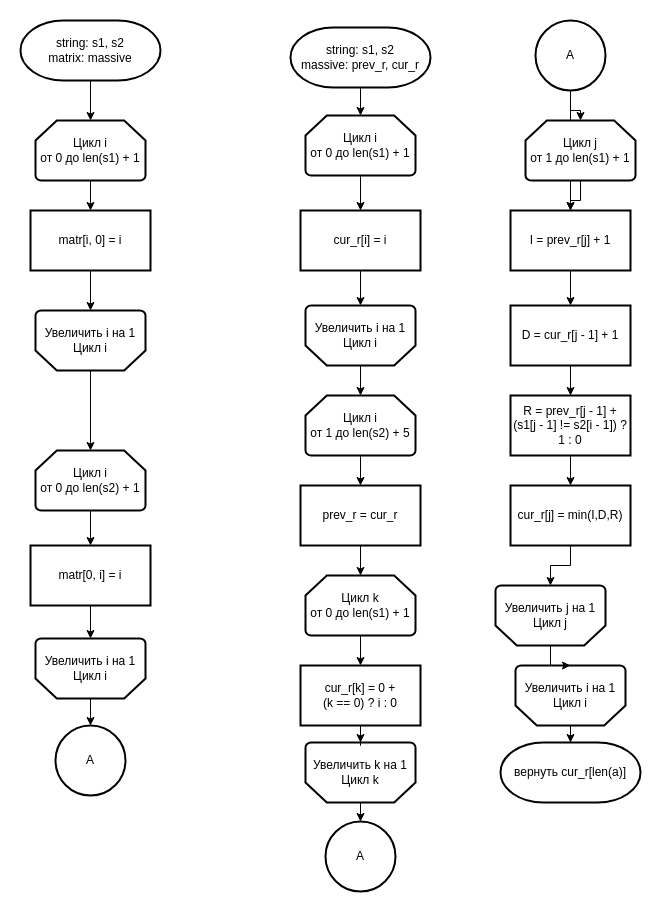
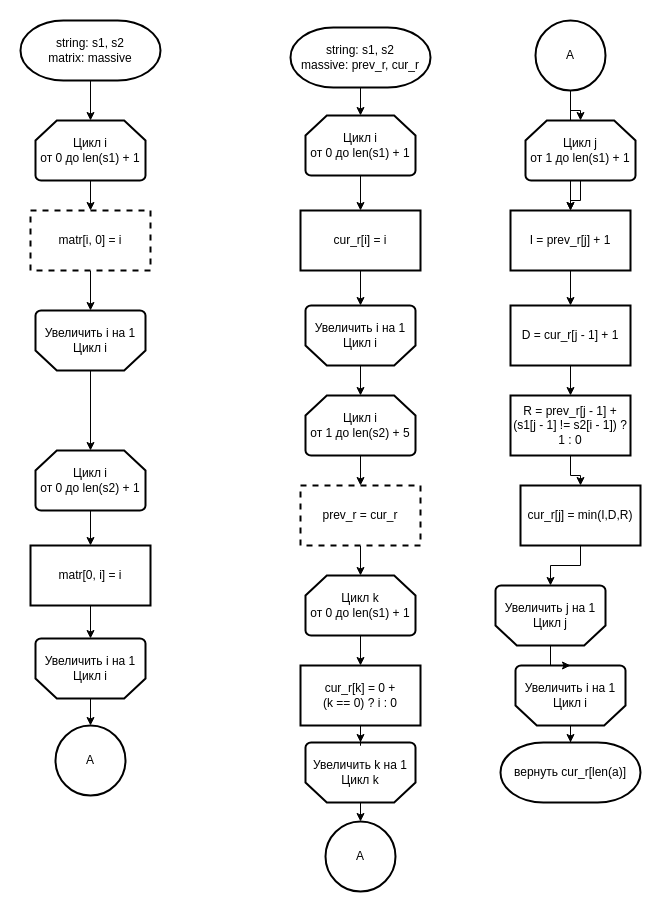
(91, 241) -> (91, 241)
(361, 516) -> (361, 516)
(571, 516) -> (581, 516)
